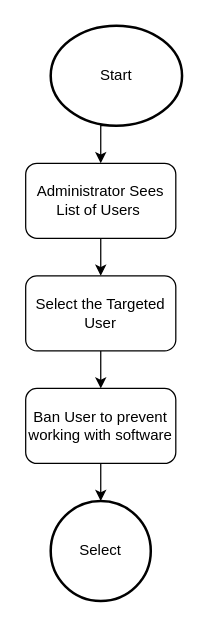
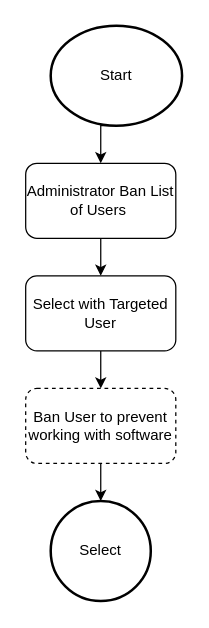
(101, 201) -> (101, 201)
(101, 313) -> (101, 313)
(101, 426) -> (101, 426)
